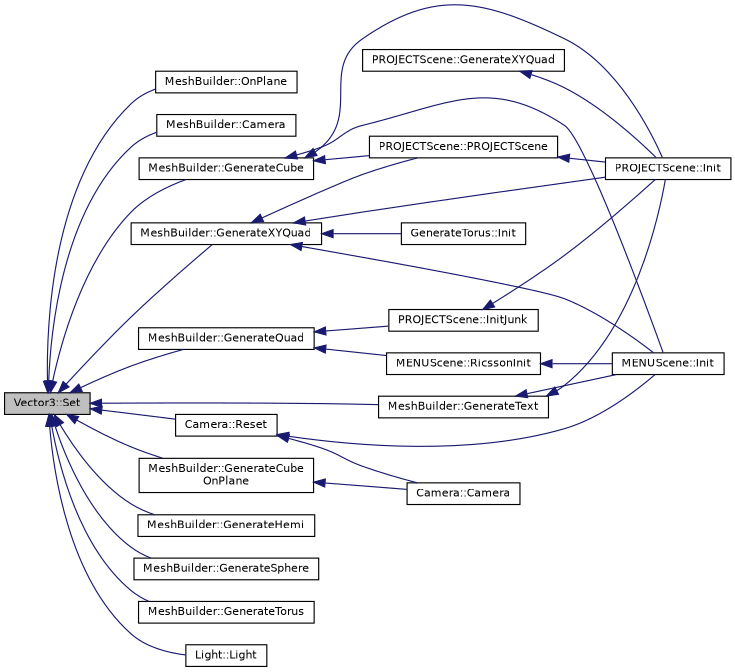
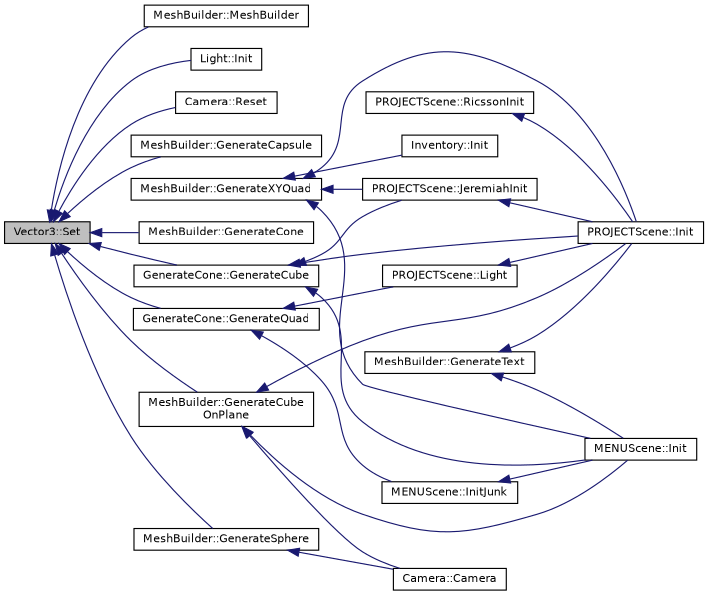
(464, 60) -> (450, 103)
(226, 82) -> (226, 146)
(226, 125) -> (226, 233)
(464, 147) -> (450, 189)
(226, 169) -> (226, 276)
(464, 234) -> (450, 146)
(137, 312) -> none
(464, 320) -> (450, 276)
none -> (449, 321)
(226, 339) -> (226, 319)
(464, 364) -> (450, 493)
(240, 403) -> none
(480, 444) -> (434, 531)
(352, 462) -> (346, 561)
(226, 526) -> none
(226, 612) -> (226, 16)
(226, 656) -> (226, 59)
